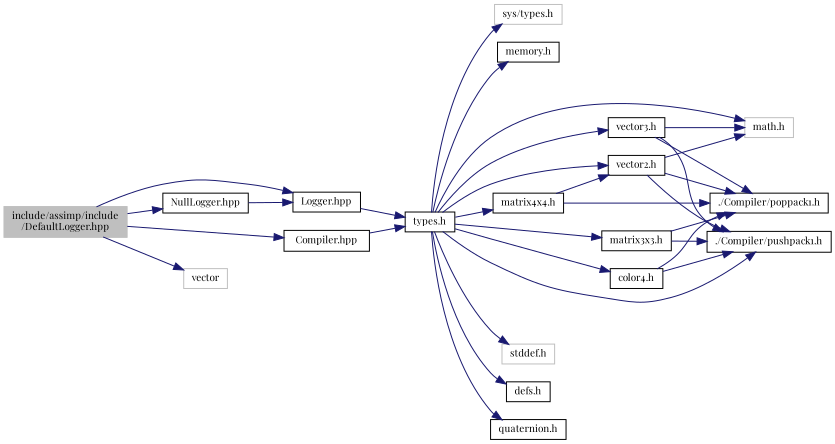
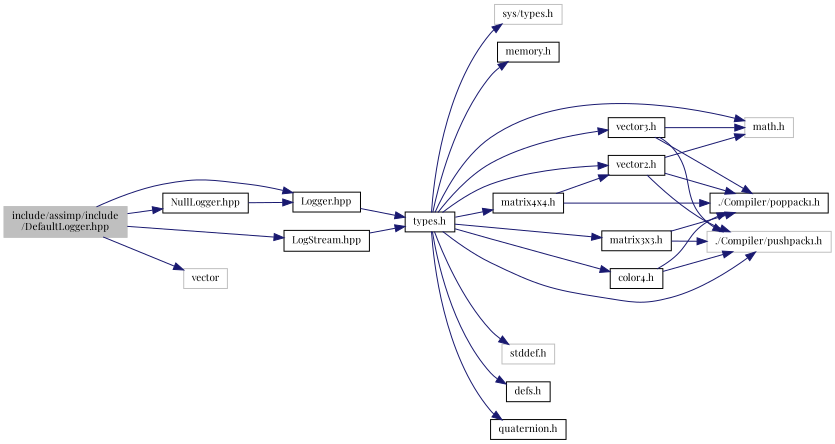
(327, 241) -> (327, 241)
(769, 242) -> (769, 242)
